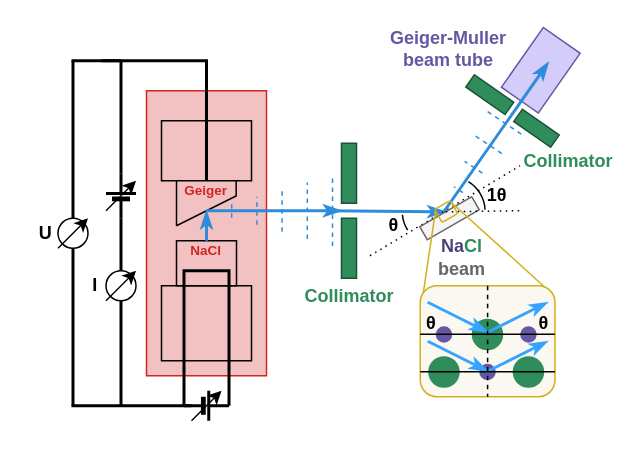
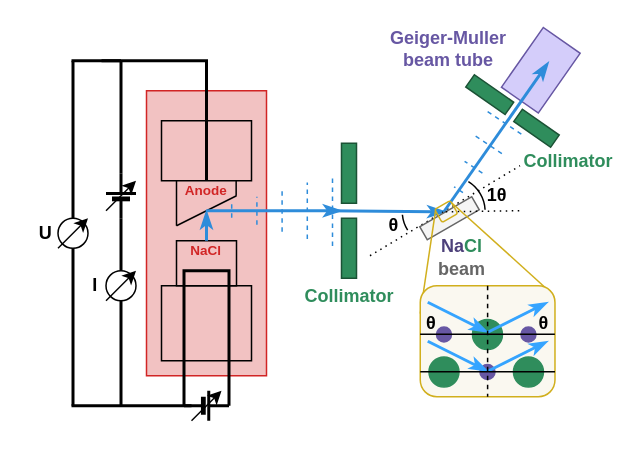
(206, 190) -> (206, 190)
